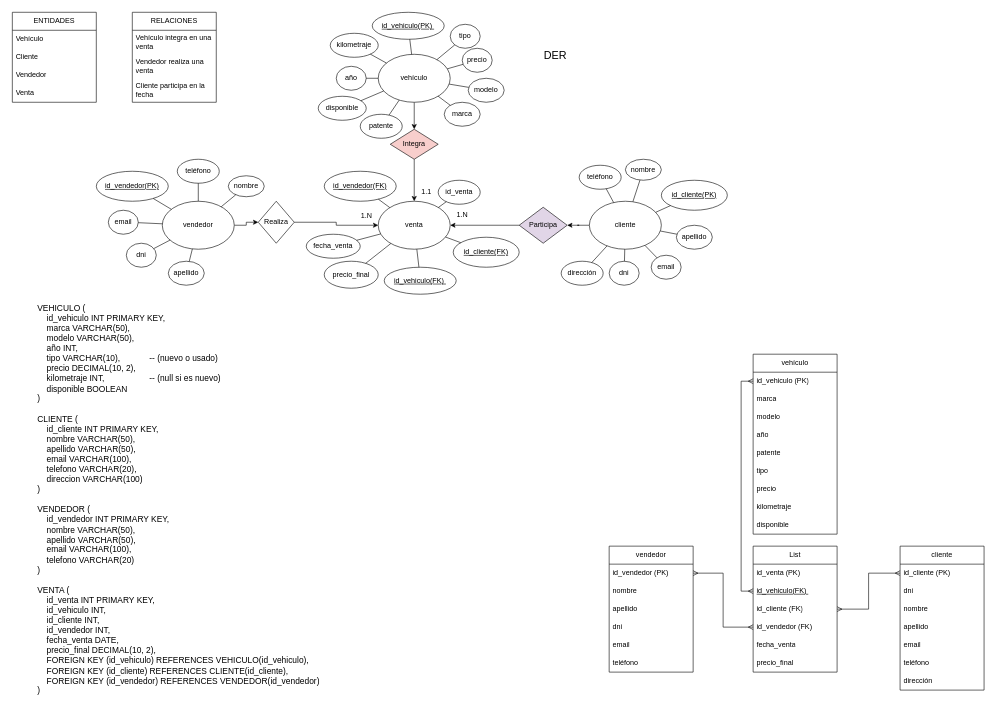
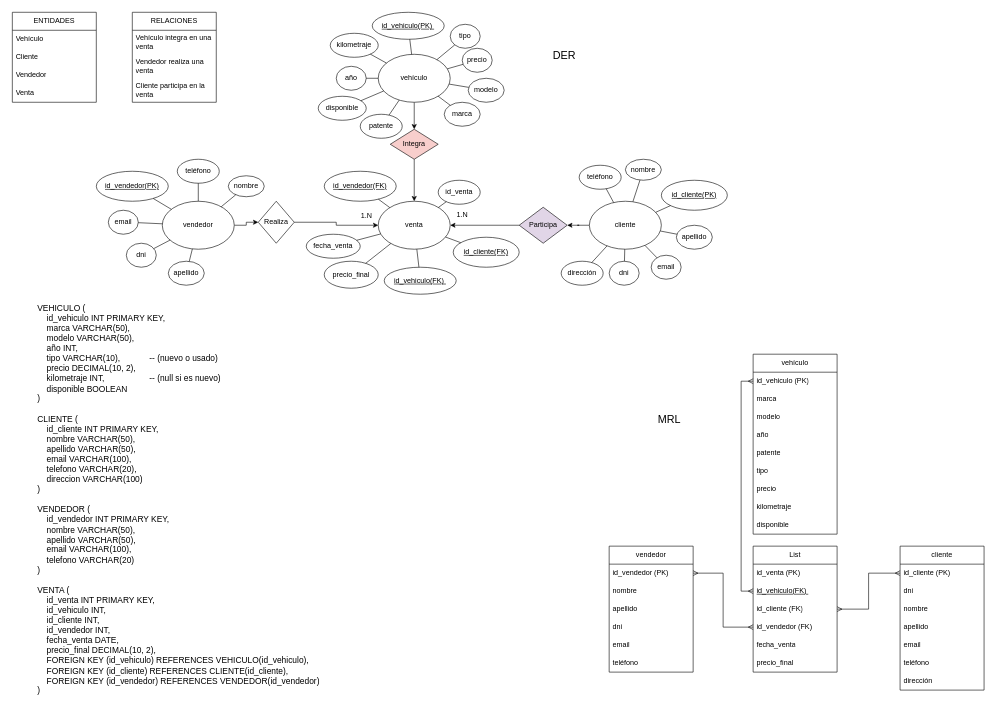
(555, 56) -> (564, 56)
(175, 90) -> (175, 90)
(426, 192) -> none
none -> (669, 420)
